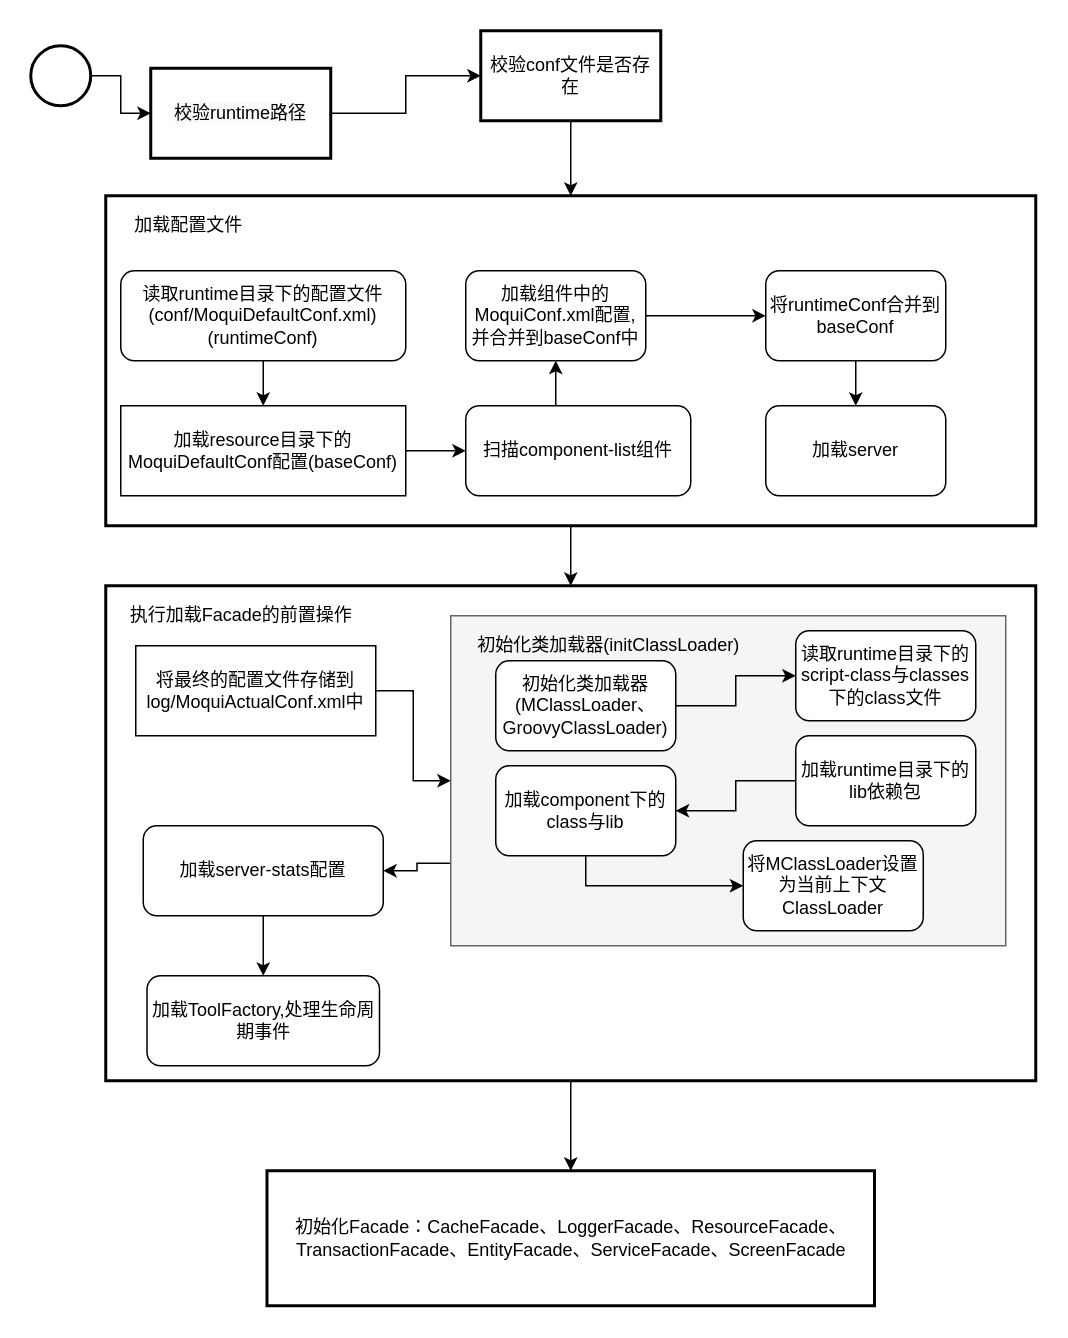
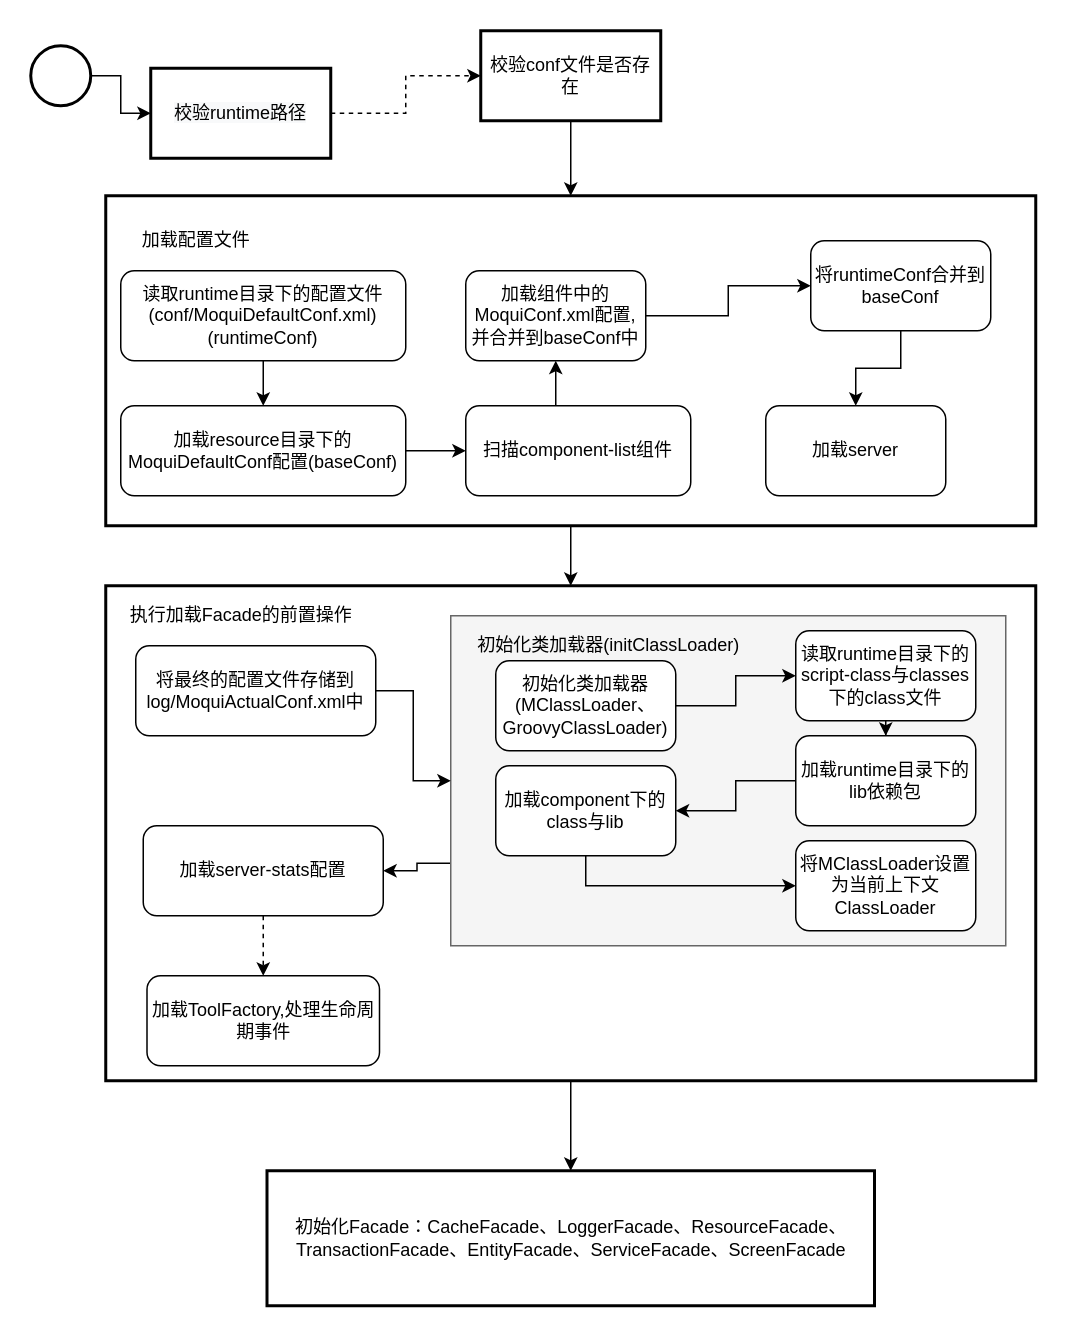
(406, 99) -> (406, 99)
(188, 226) -> (196, 241)
(856, 316) -> (901, 286)
(263, 451) -> (263, 451)
(256, 691) -> (256, 691)
none -> (886, 728)
(833, 886) -> (886, 886)
(263, 940) -> (263, 940)
